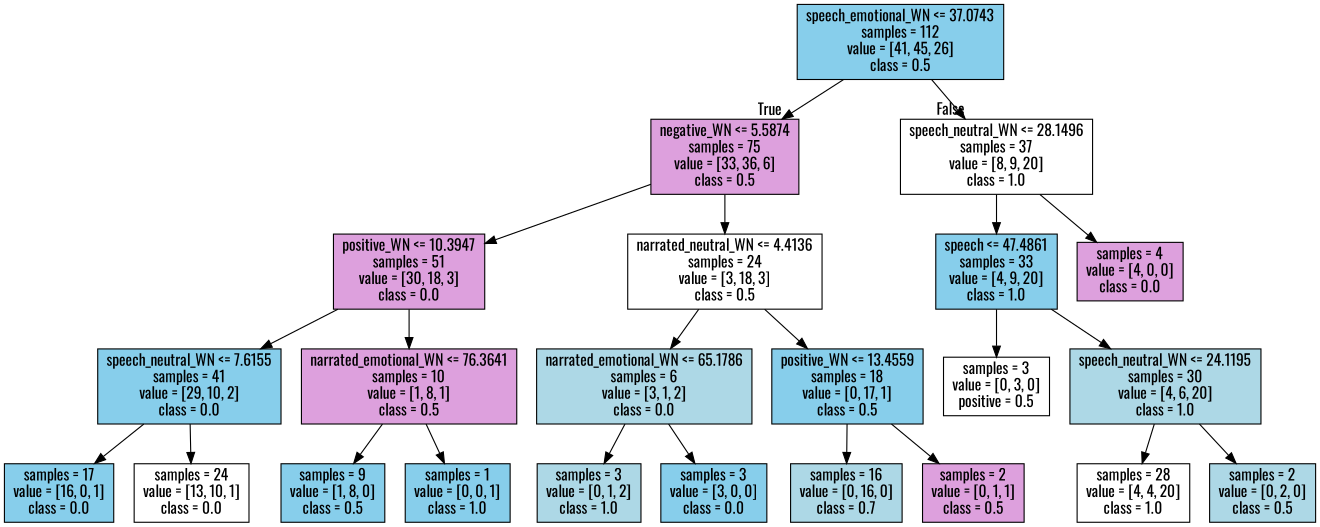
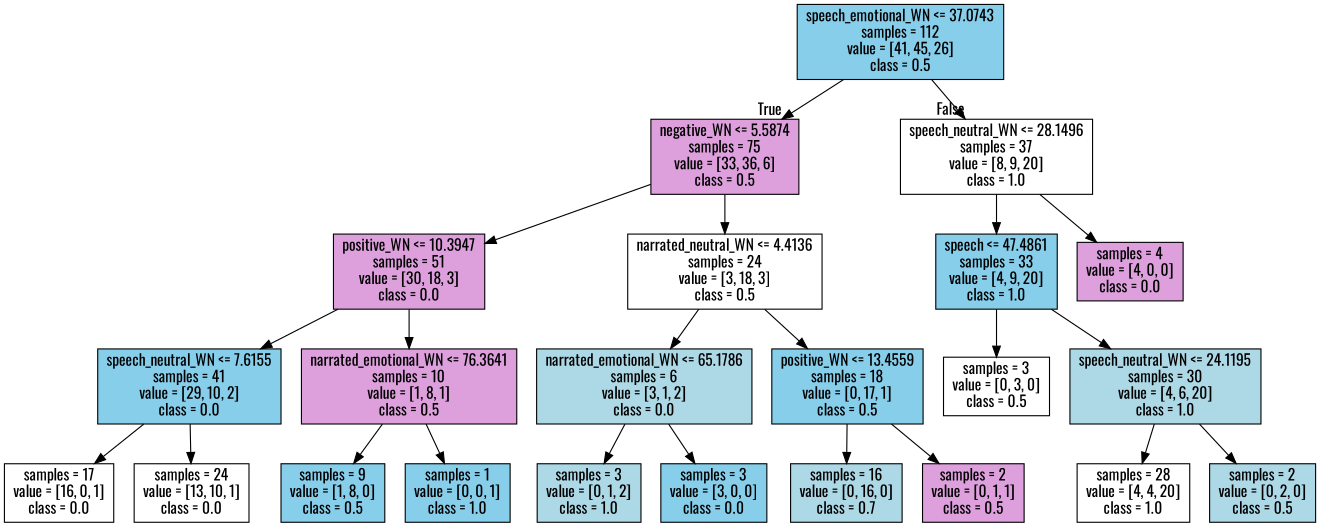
(997, 386) -> (997, 386)
(59, 493) -> (59, 493)
